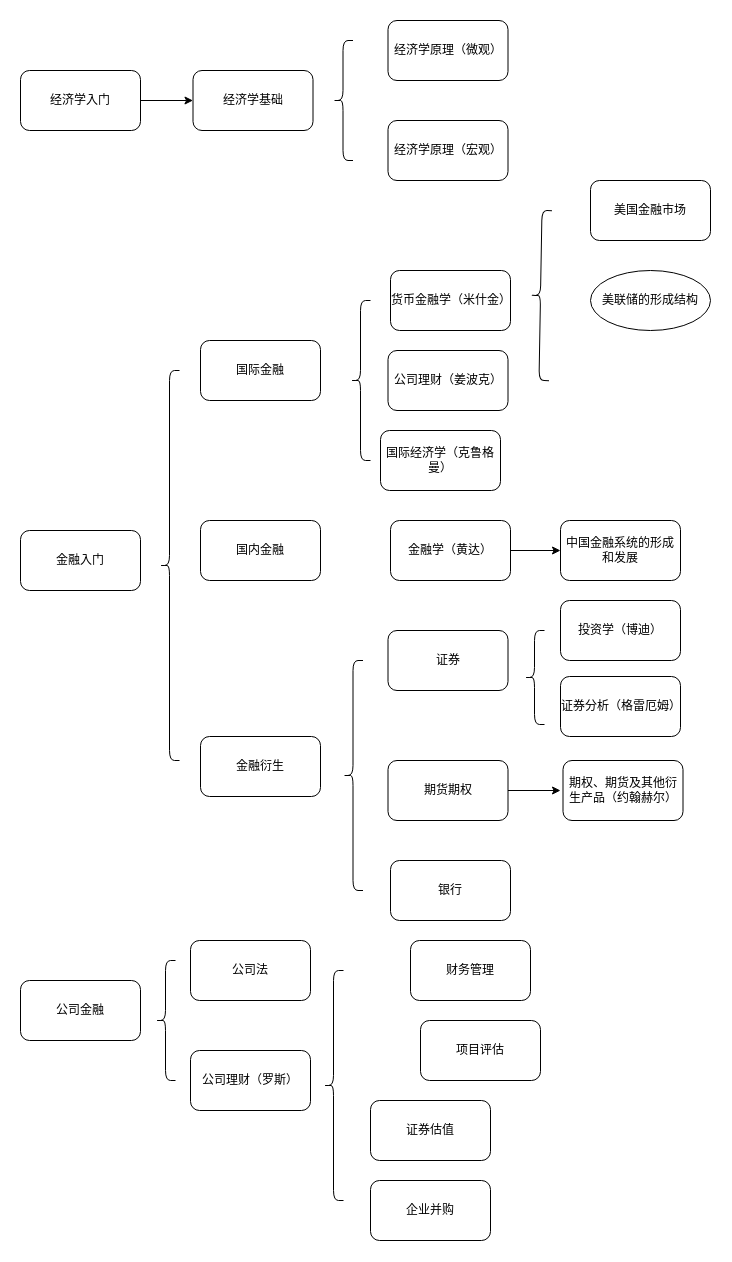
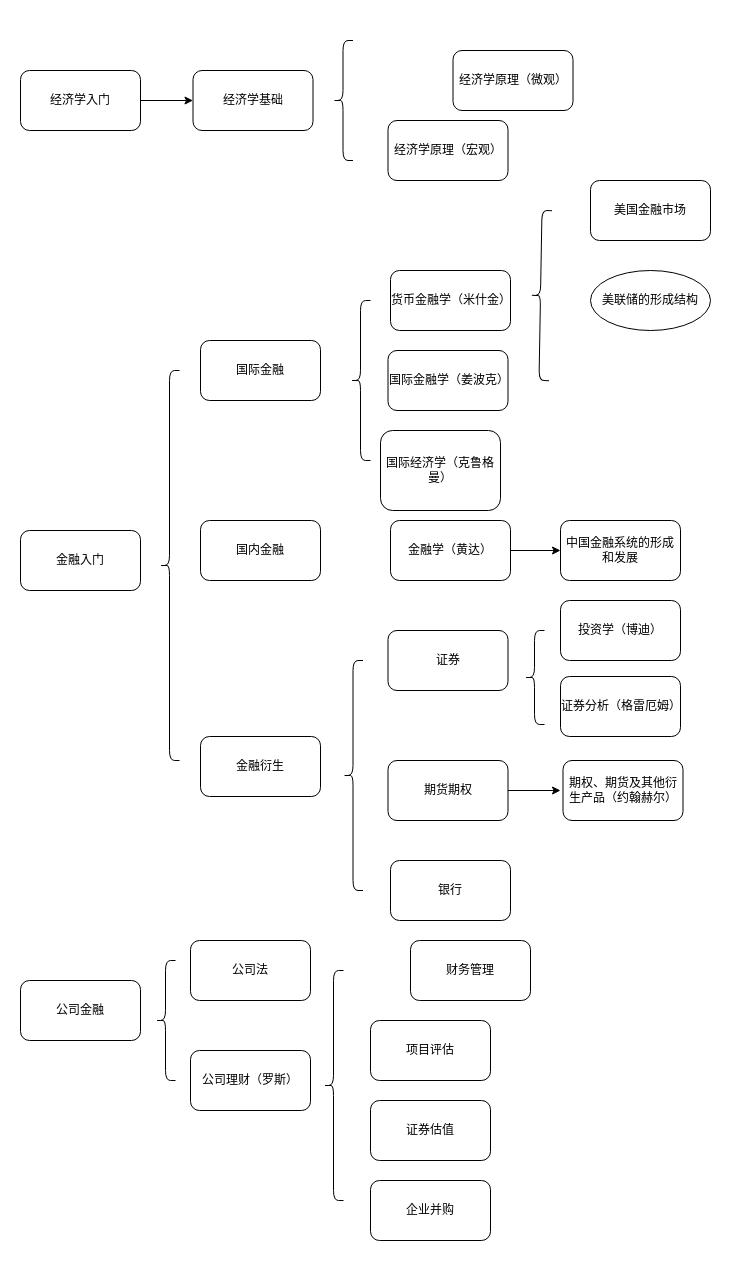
(448, 51) -> (513, 81)
(449, 381) -> (449, 381)
(441, 461) -> (441, 471)
(481, 1051) -> (431, 1051)
